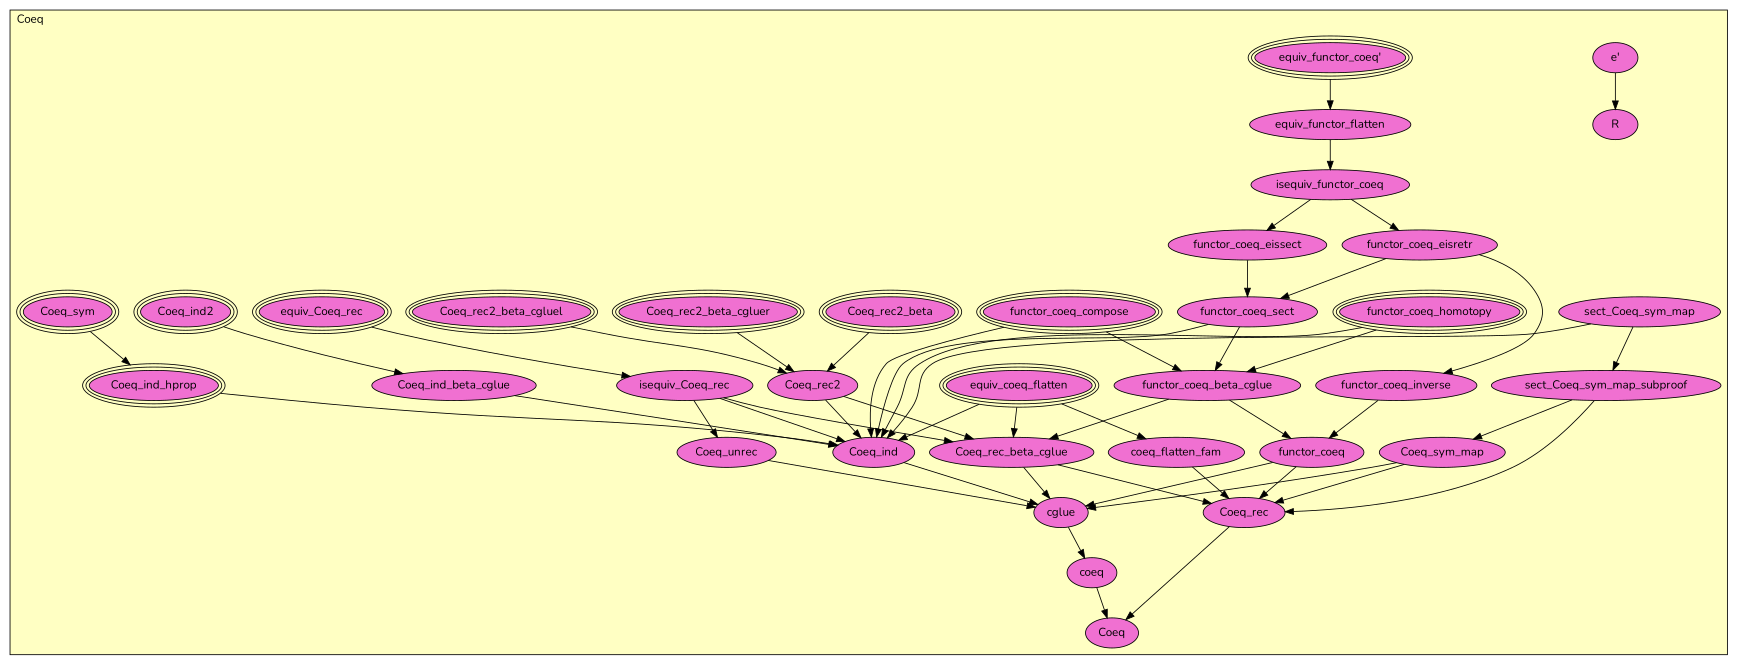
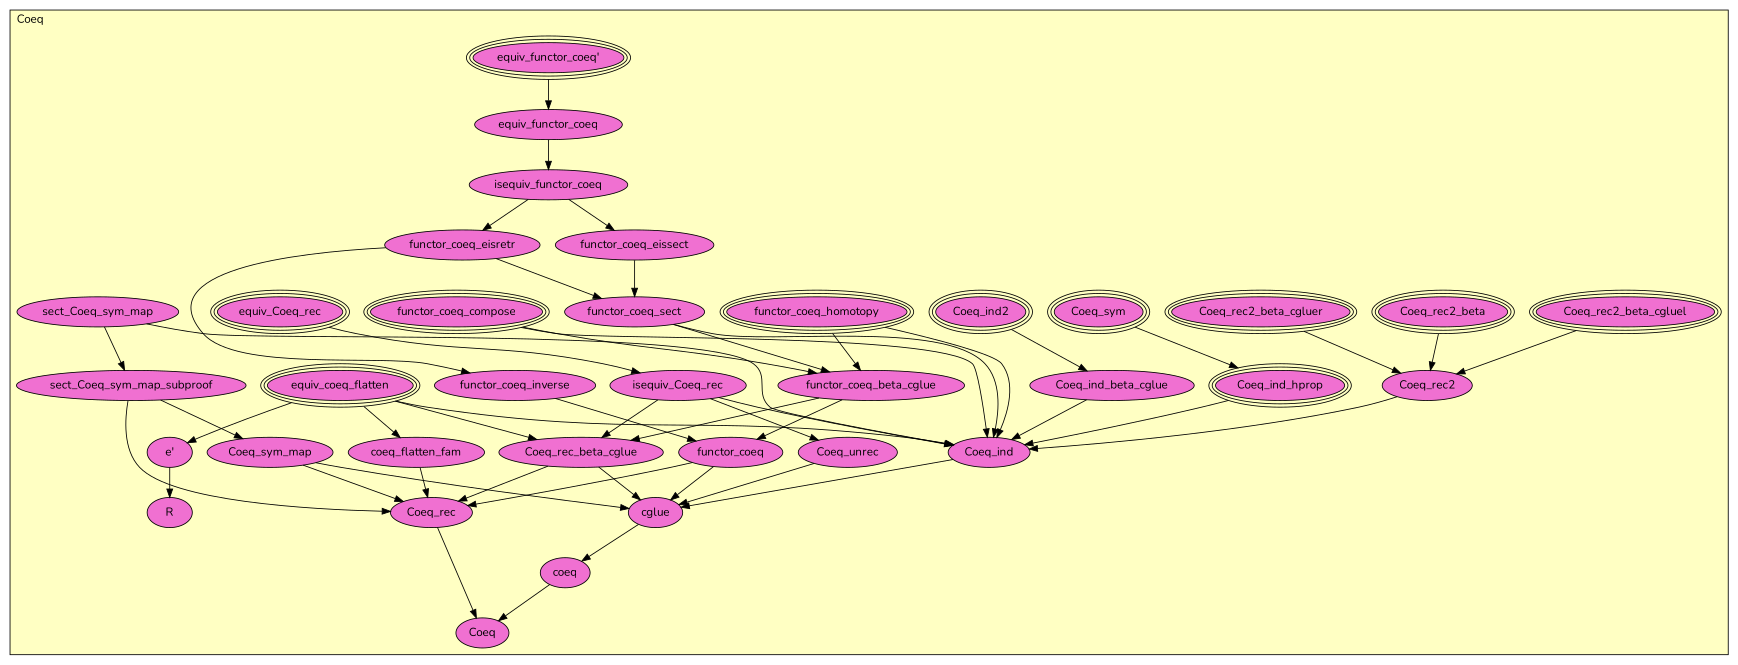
(1330, 125) -> (548, 125)
(911, 418) -> none
none -> (243, 420)
